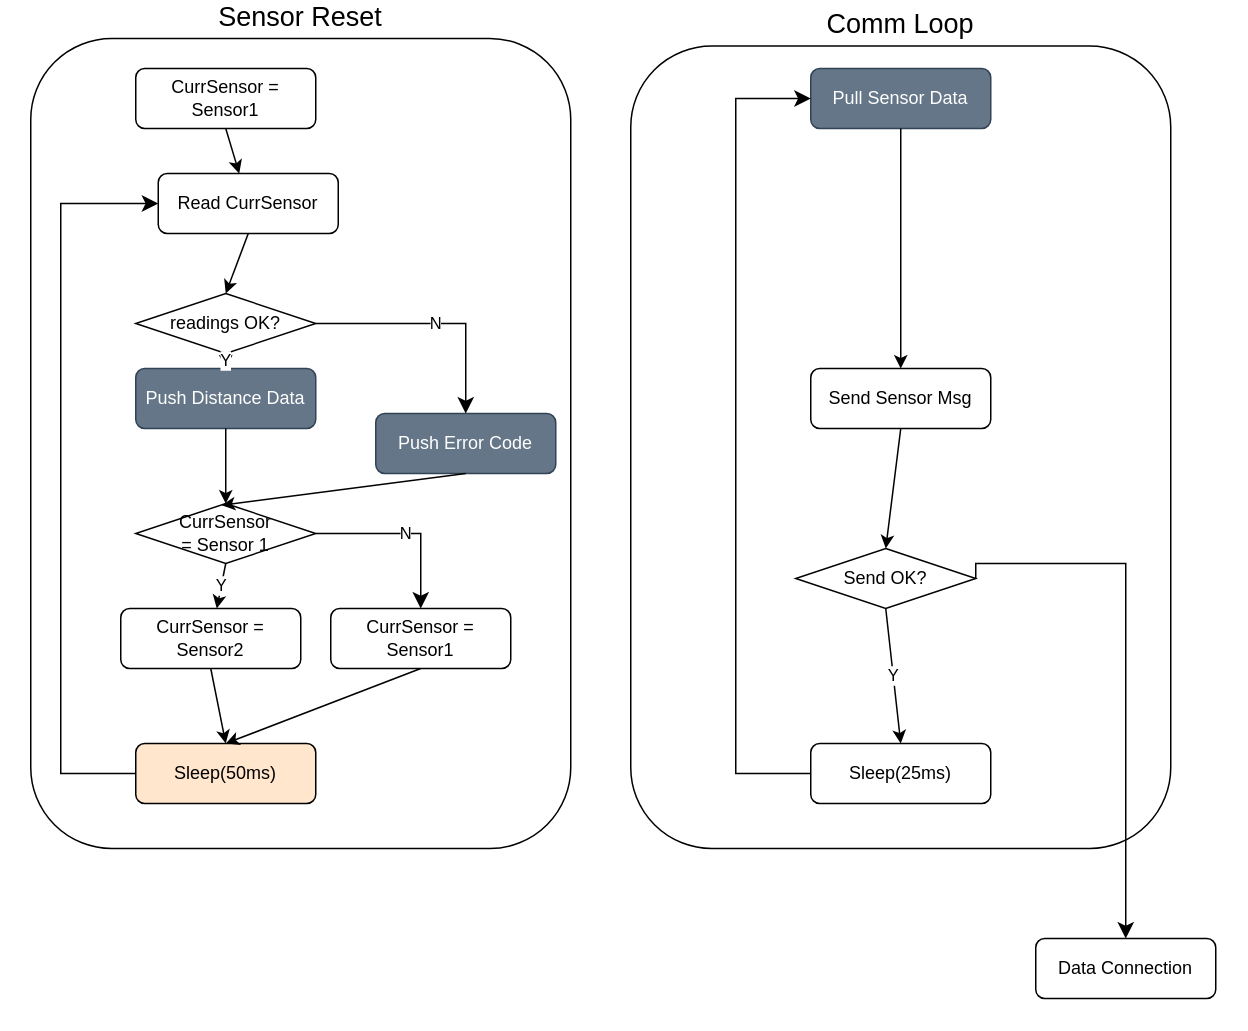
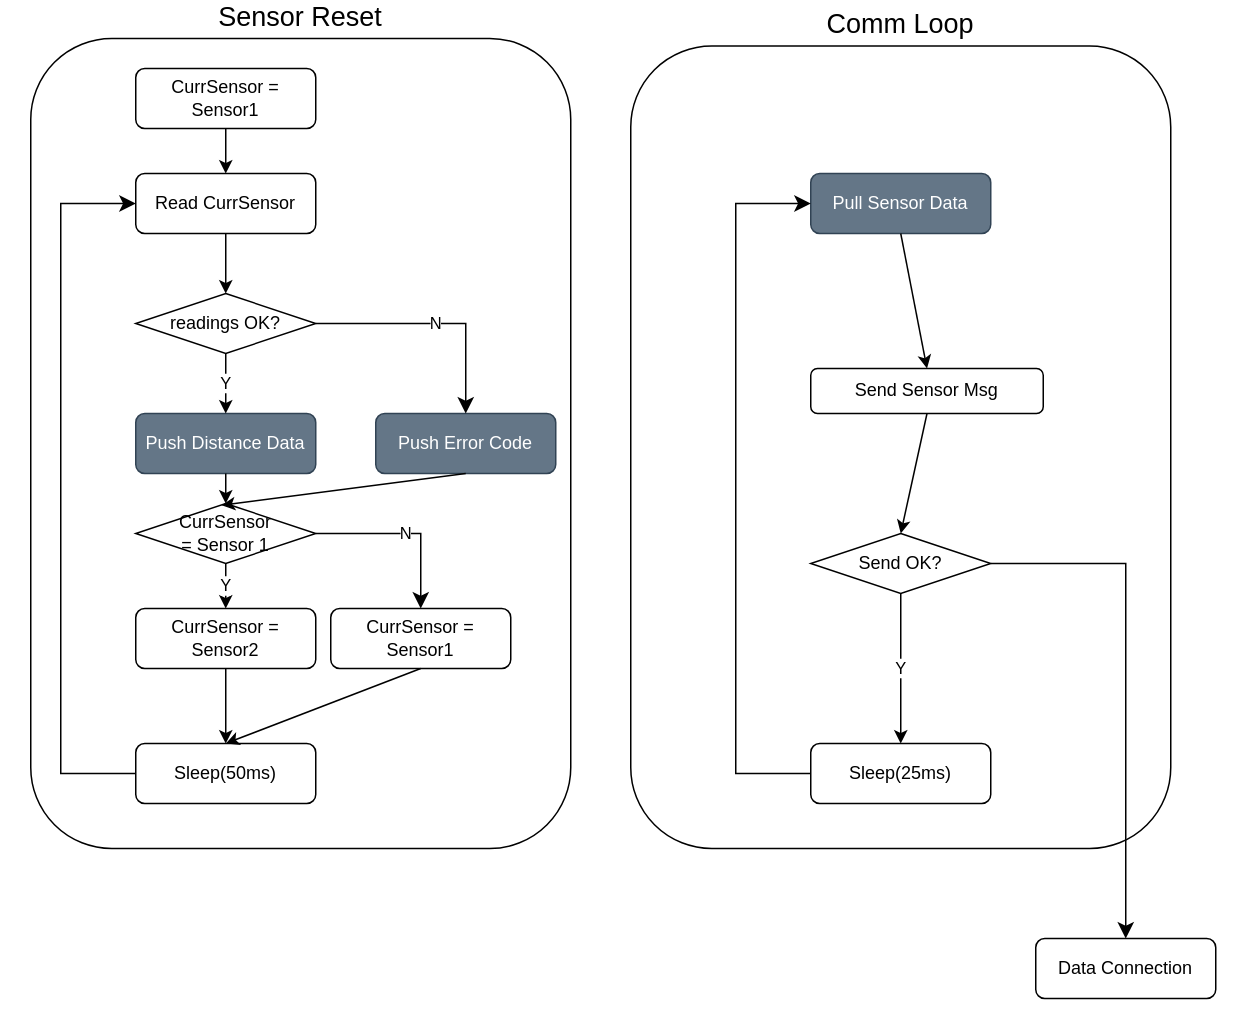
(901, 98) -> (901, 203)
(248, 203) -> (226, 203)
(226, 398) -> (226, 443)
(901, 398) -> (927, 391)
(886, 578) -> (901, 563)
(211, 638) -> (226, 638)
(226, 773) -> (226, 773)
